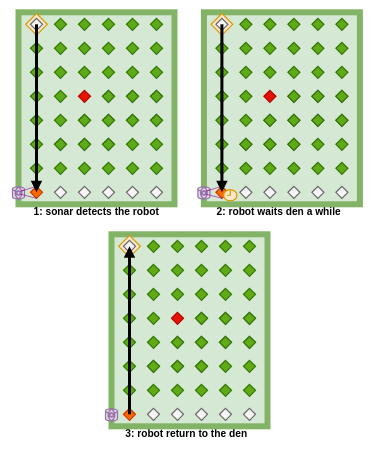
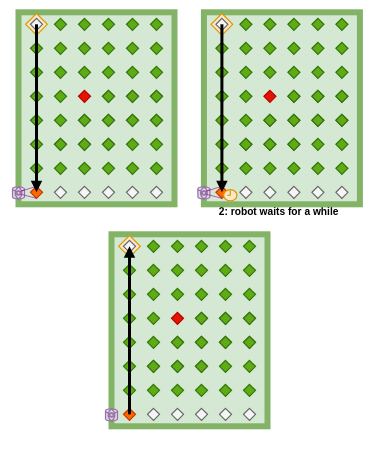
(96, 212) -> none
(279, 213) -> (279, 213)
(186, 434) -> none
